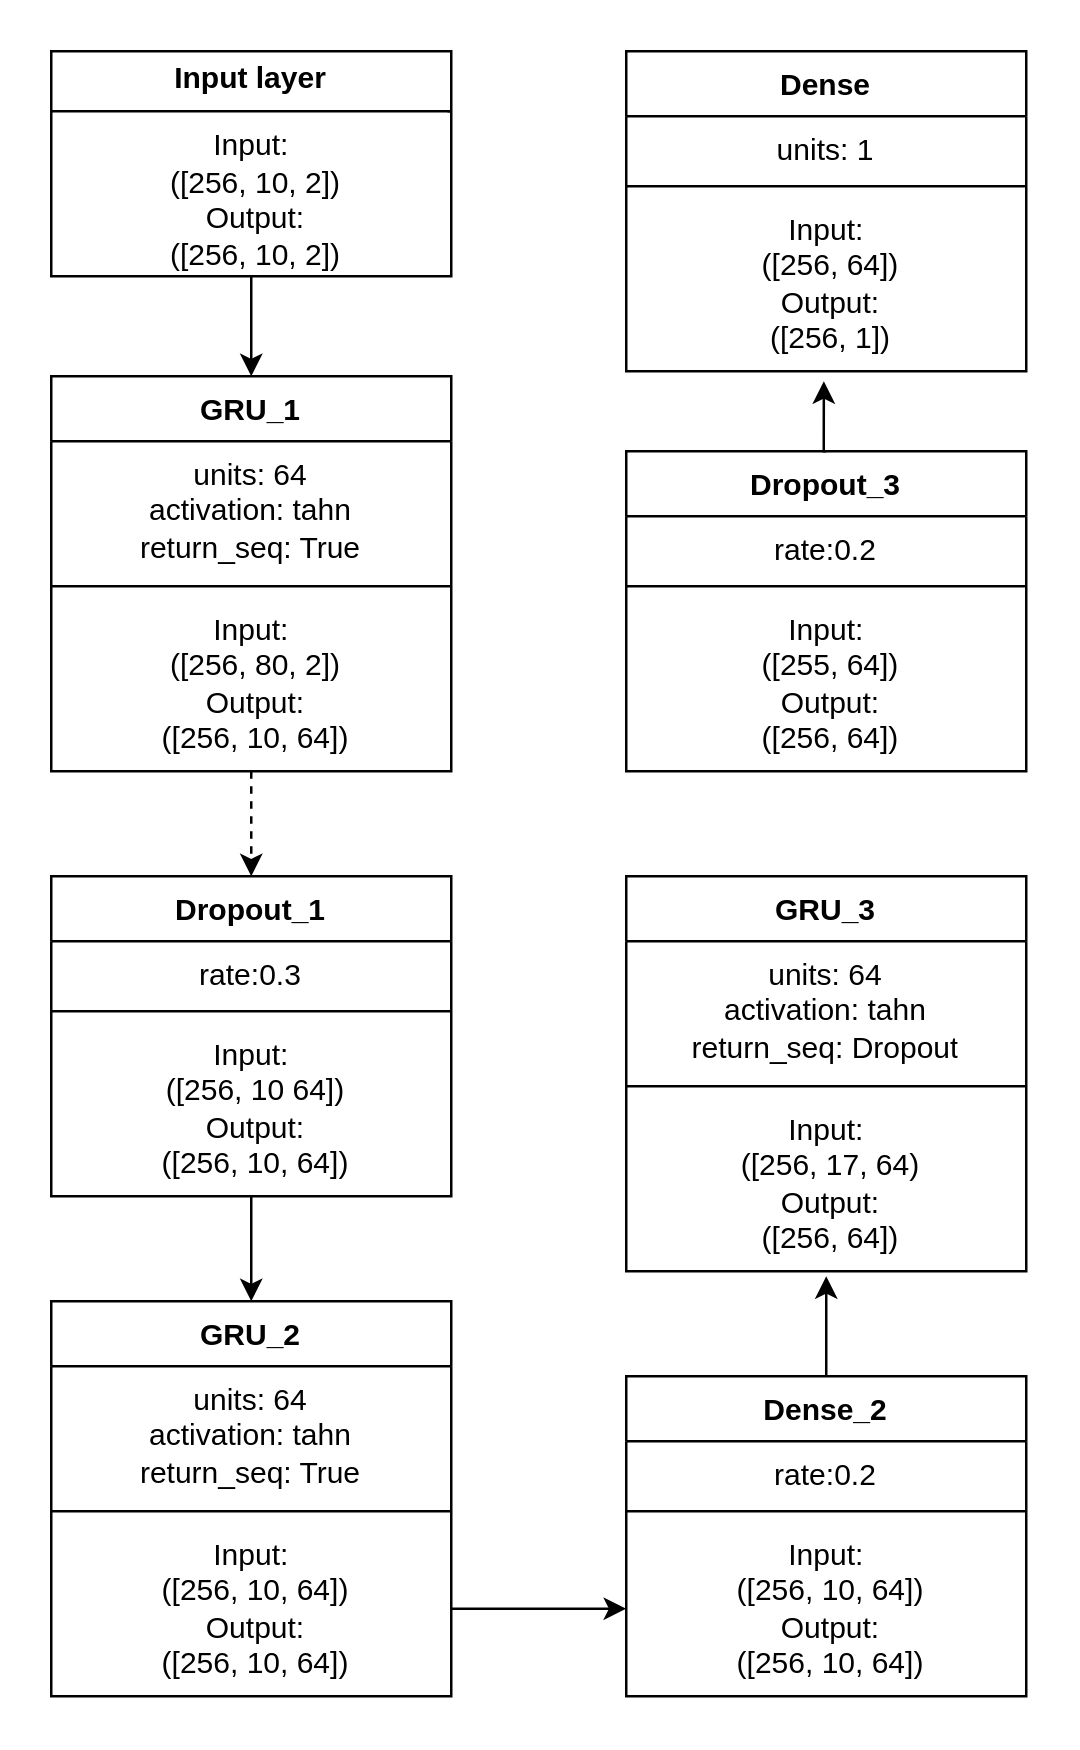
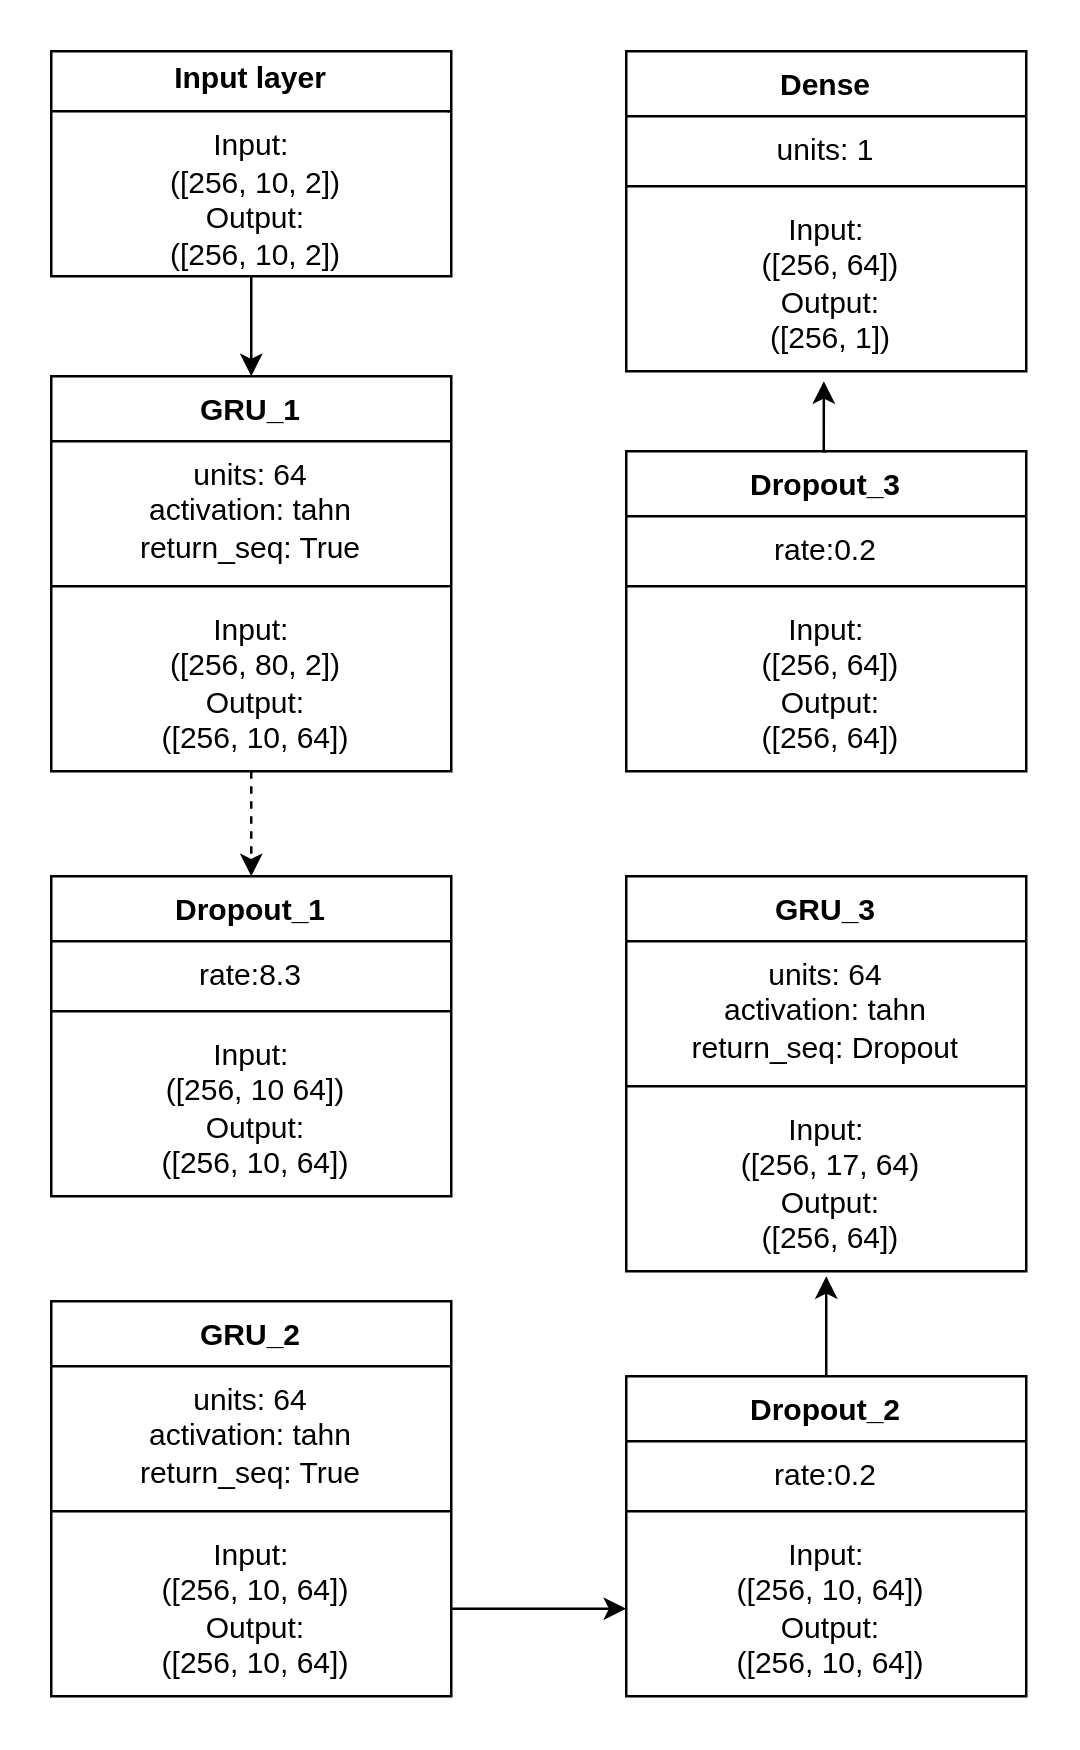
(826, 686) -> (826, 686)
(251, 977) -> (251, 977)
(251, 1243) -> none
(826, 1412) -> (826, 1412)
